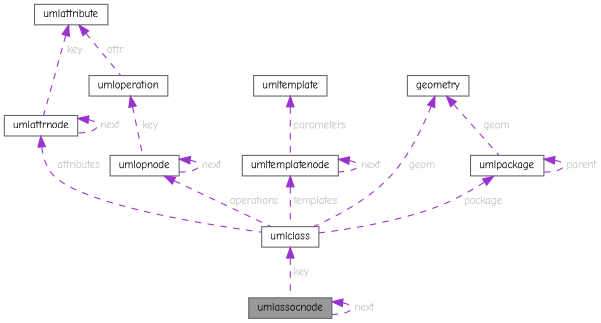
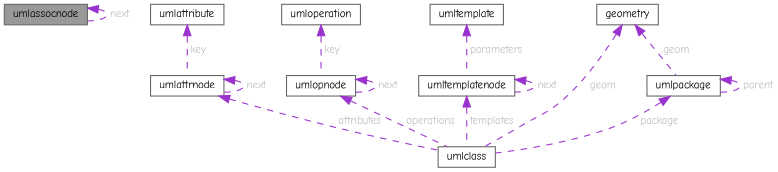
(103, 54) -> none
(290, 278) -> none
